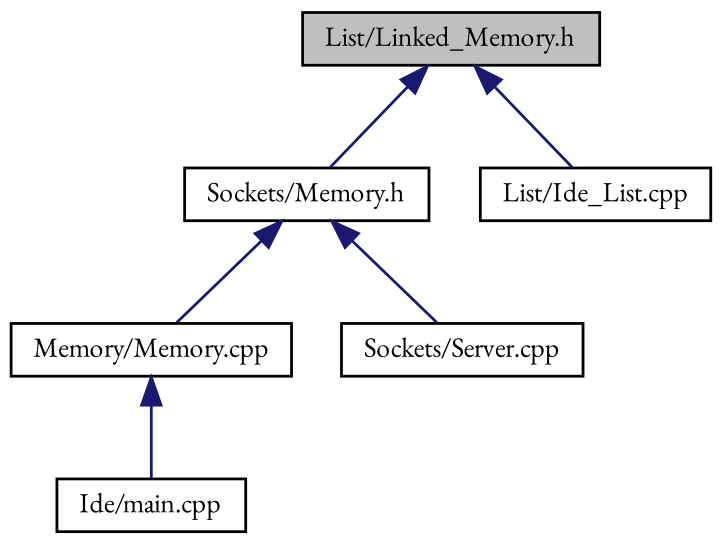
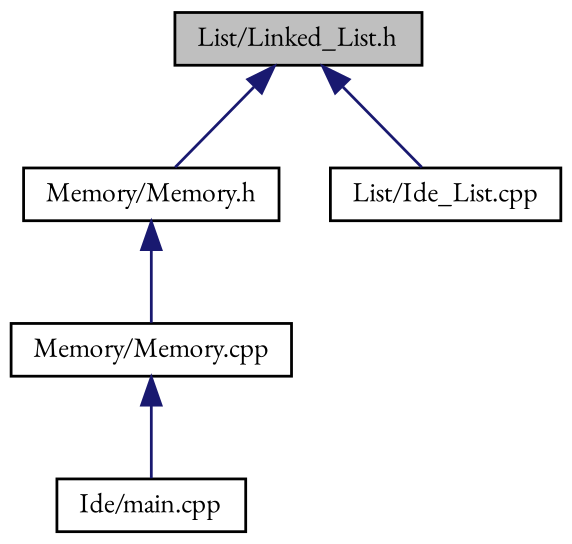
(451, 39) -> (298, 39)
(307, 194) -> (151, 194)
(462, 350) -> none
